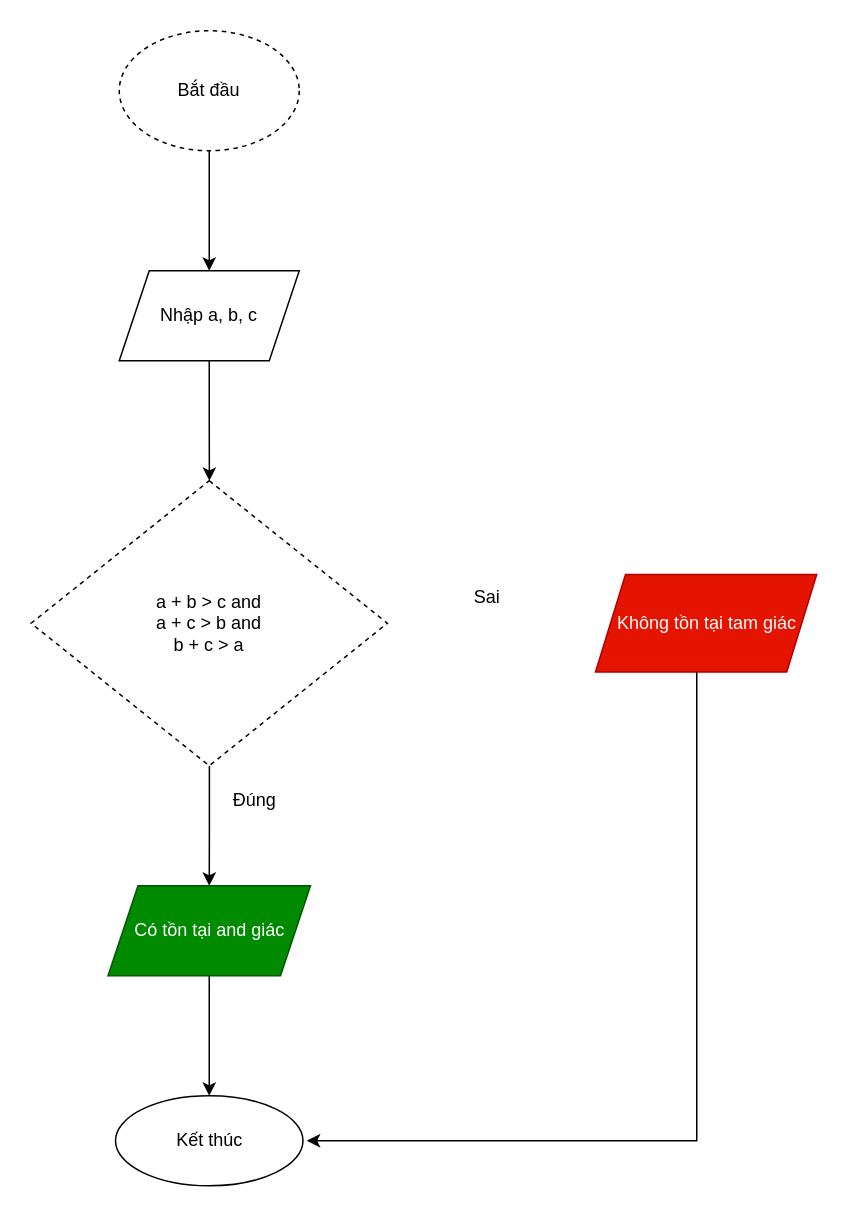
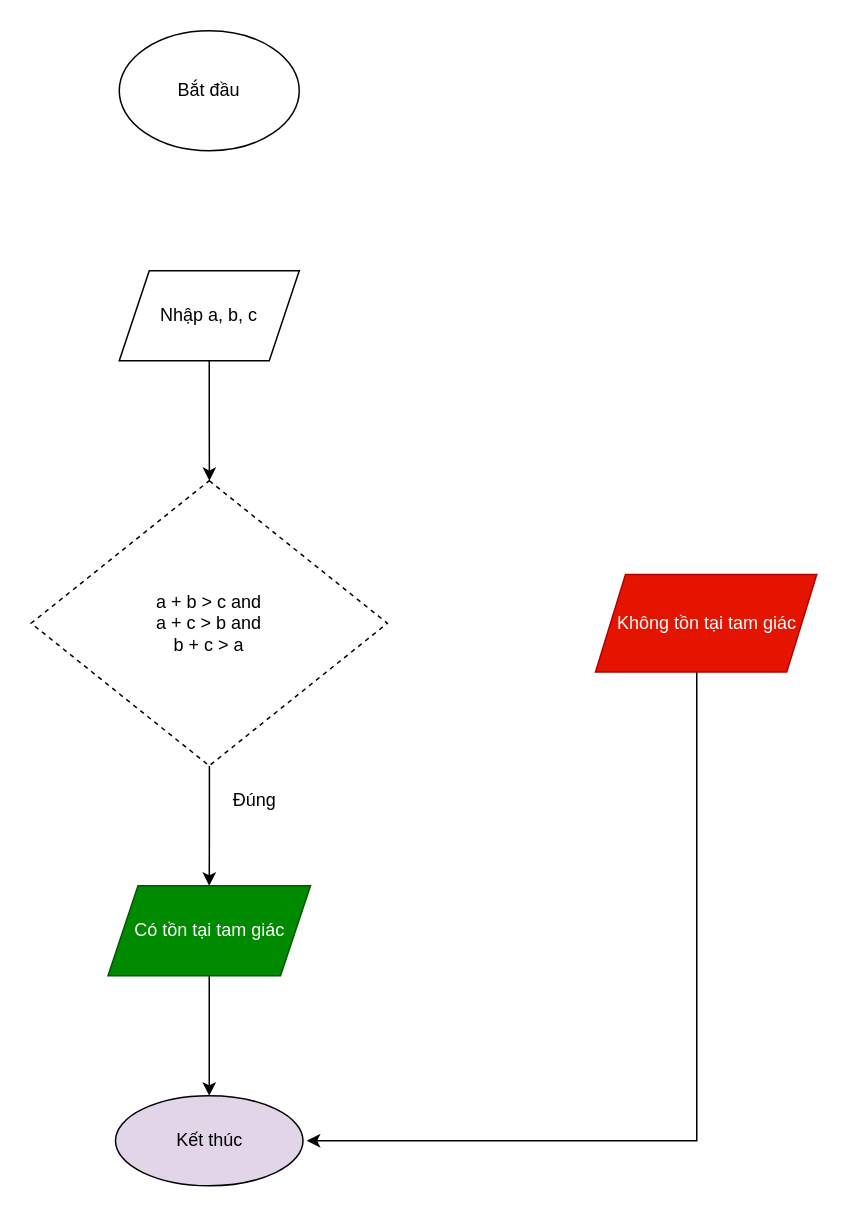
(209, 91) -> (209, 91)
(209, 206) -> none
(487, 597) -> none
(210, 931) -> (210, 931)
(209, 1141) -> (209, 1141)
